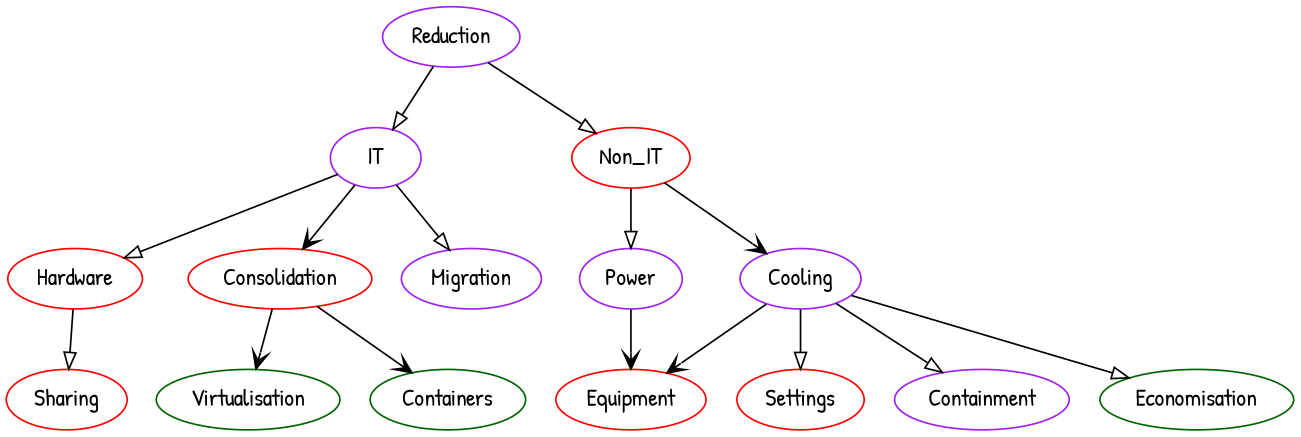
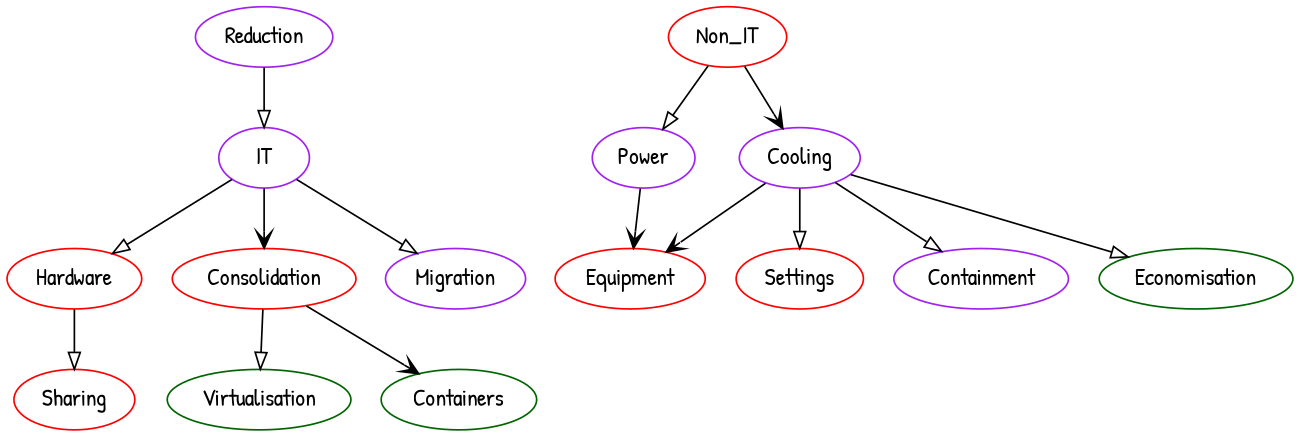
(535, 93) -> none
(266, 331) -> (262, 331)
